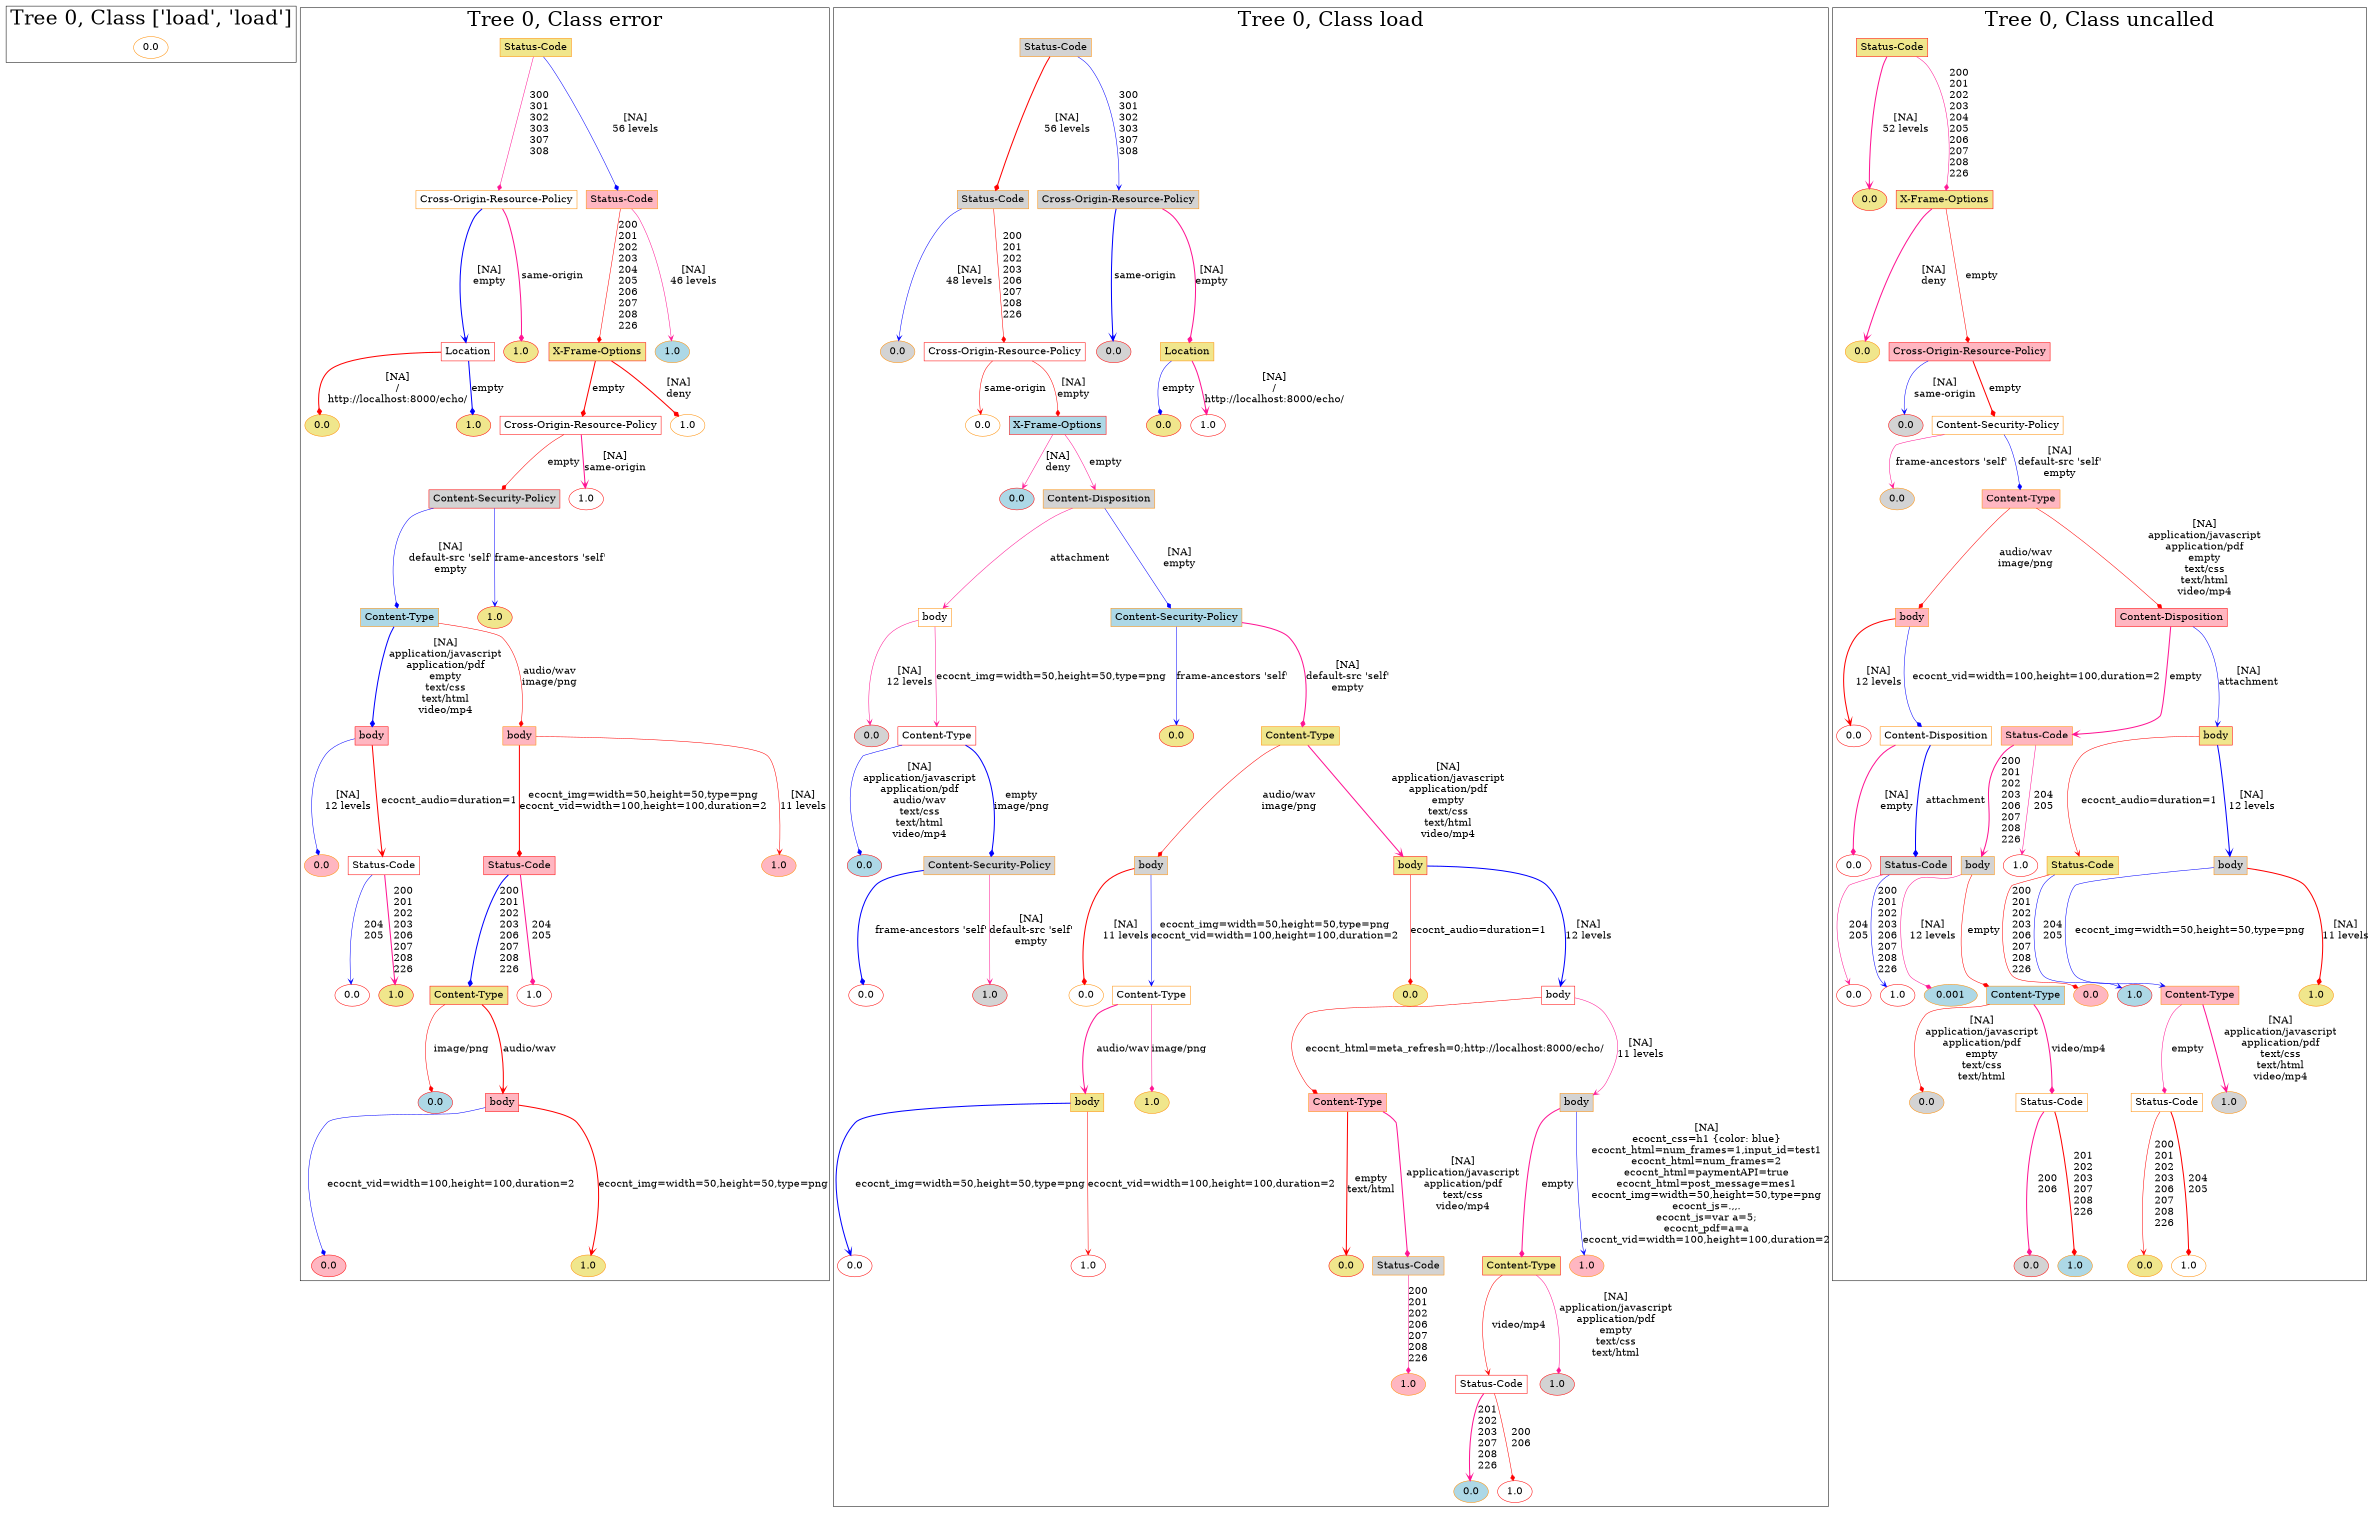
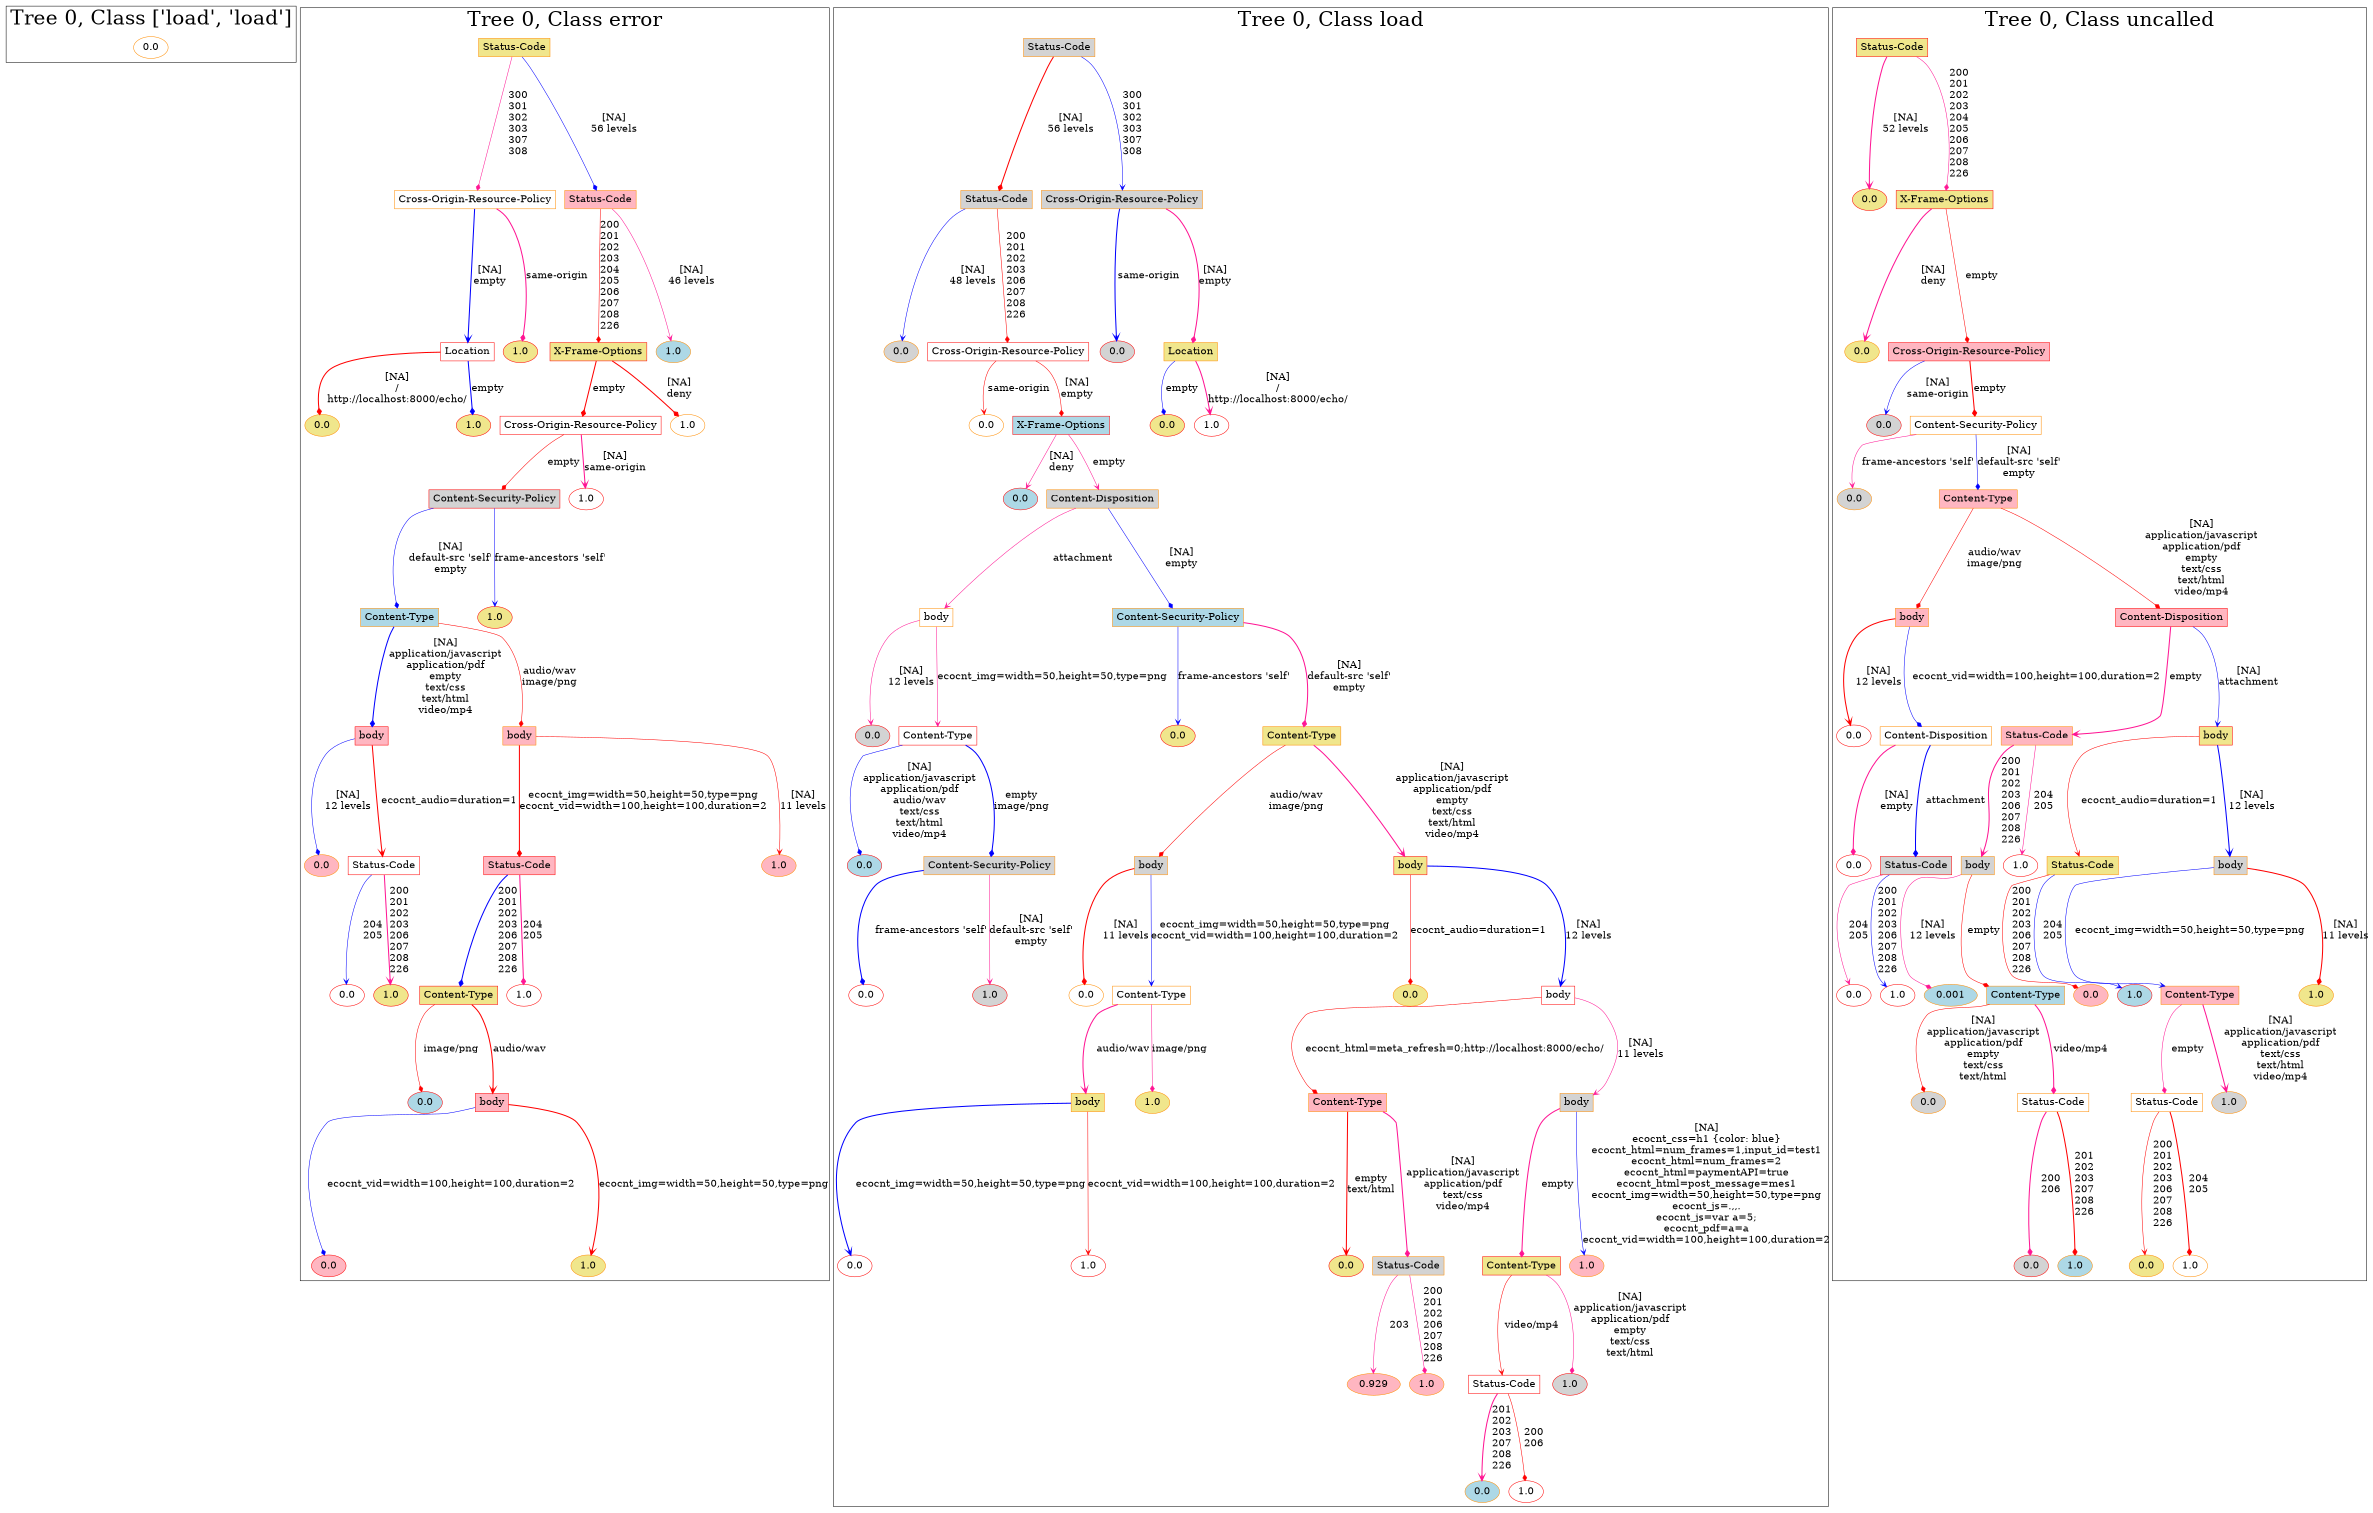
none -> (1374, 1384)
